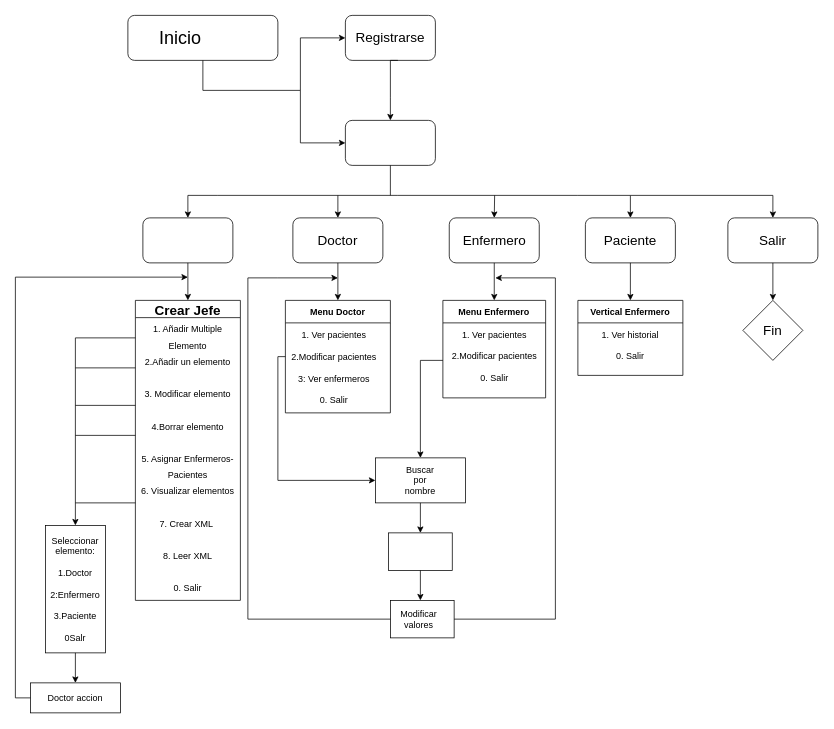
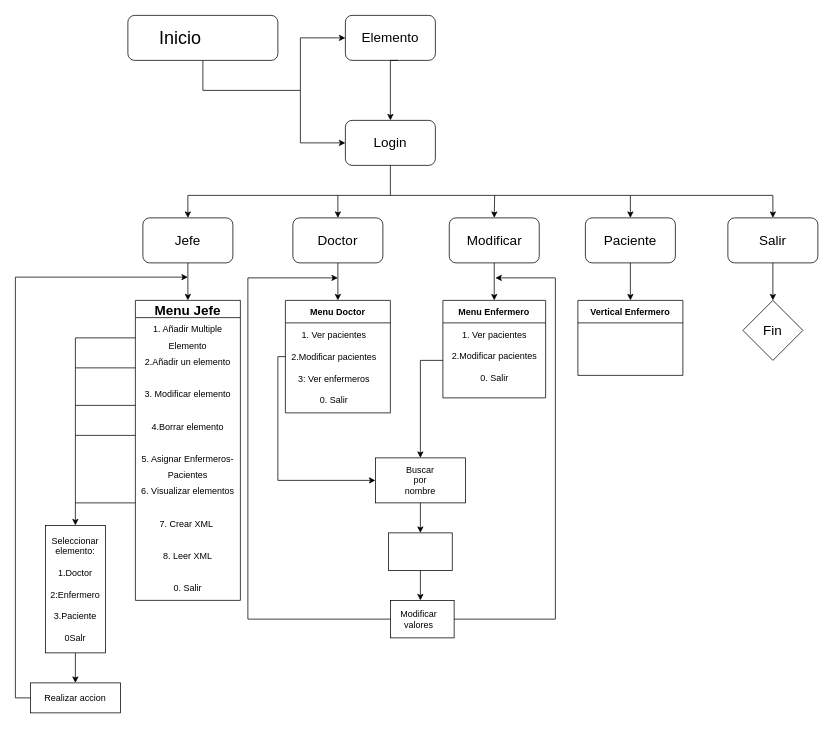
(390, 38) -> (390, 38)
none -> (390, 143)
none -> (188, 240)
(495, 240) -> (495, 240)
(188, 310) -> (188, 310)
(630, 345) -> none
(75, 698) -> (75, 698)
